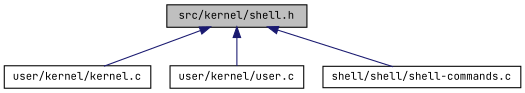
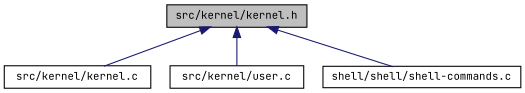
(237, 16) -> (237, 16)
(78, 77) -> (78, 77)
(237, 77) -> (237, 77)
